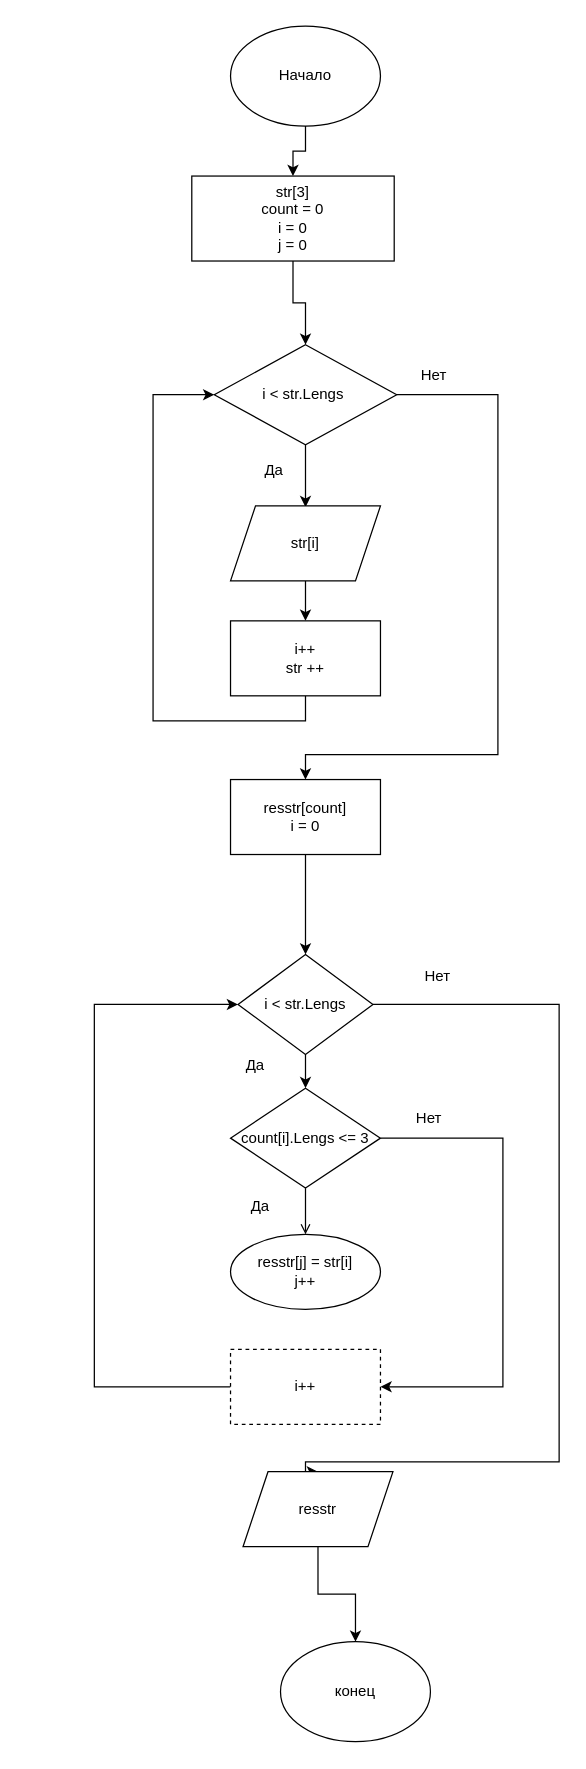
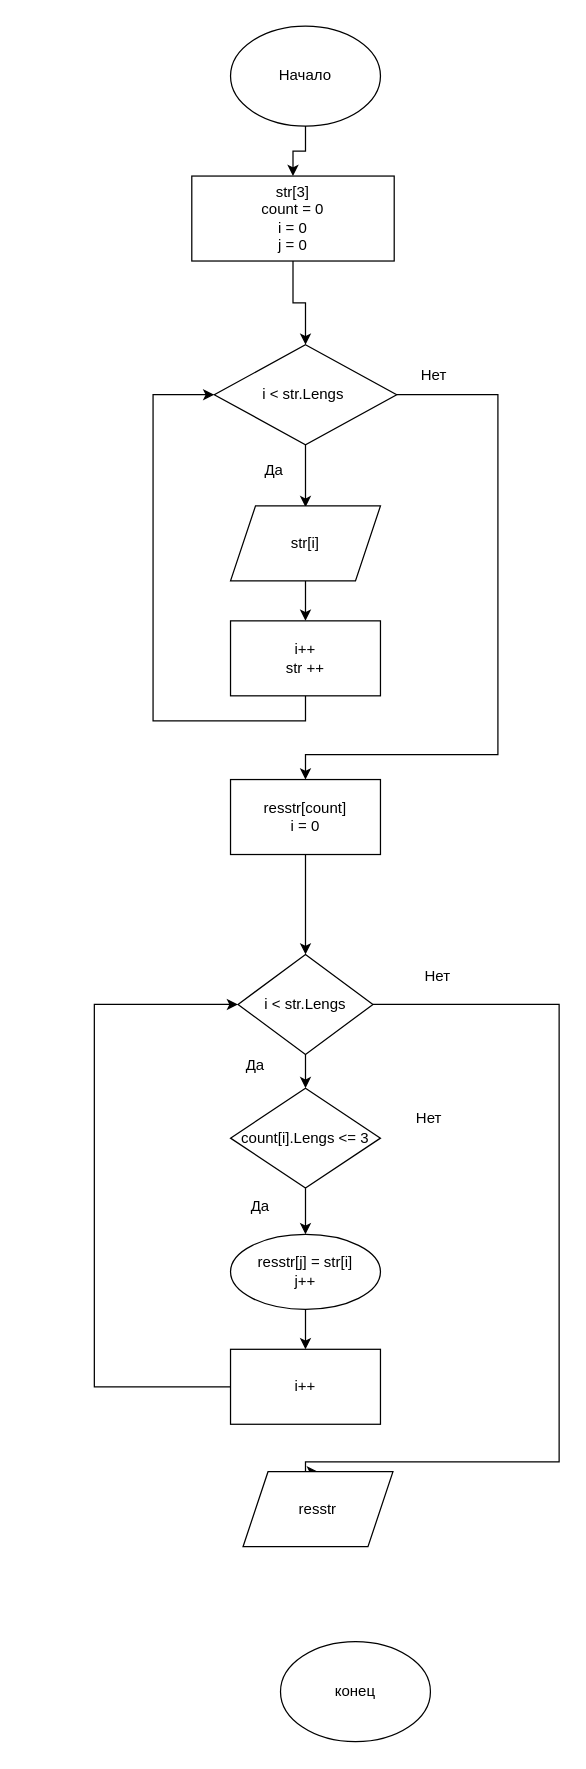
(306, 1227) -> (306, 1224)
(503, 1258) -> none
none -> (306, 1325)
(306, 1387) -> (306, 1387)
(332, 1594) -> none
